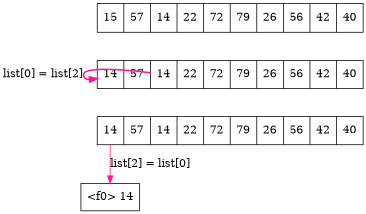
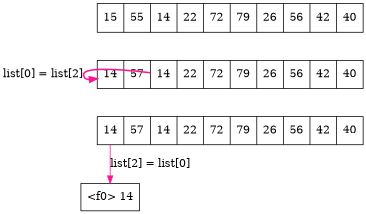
(137, 17) -> (137, 17)
